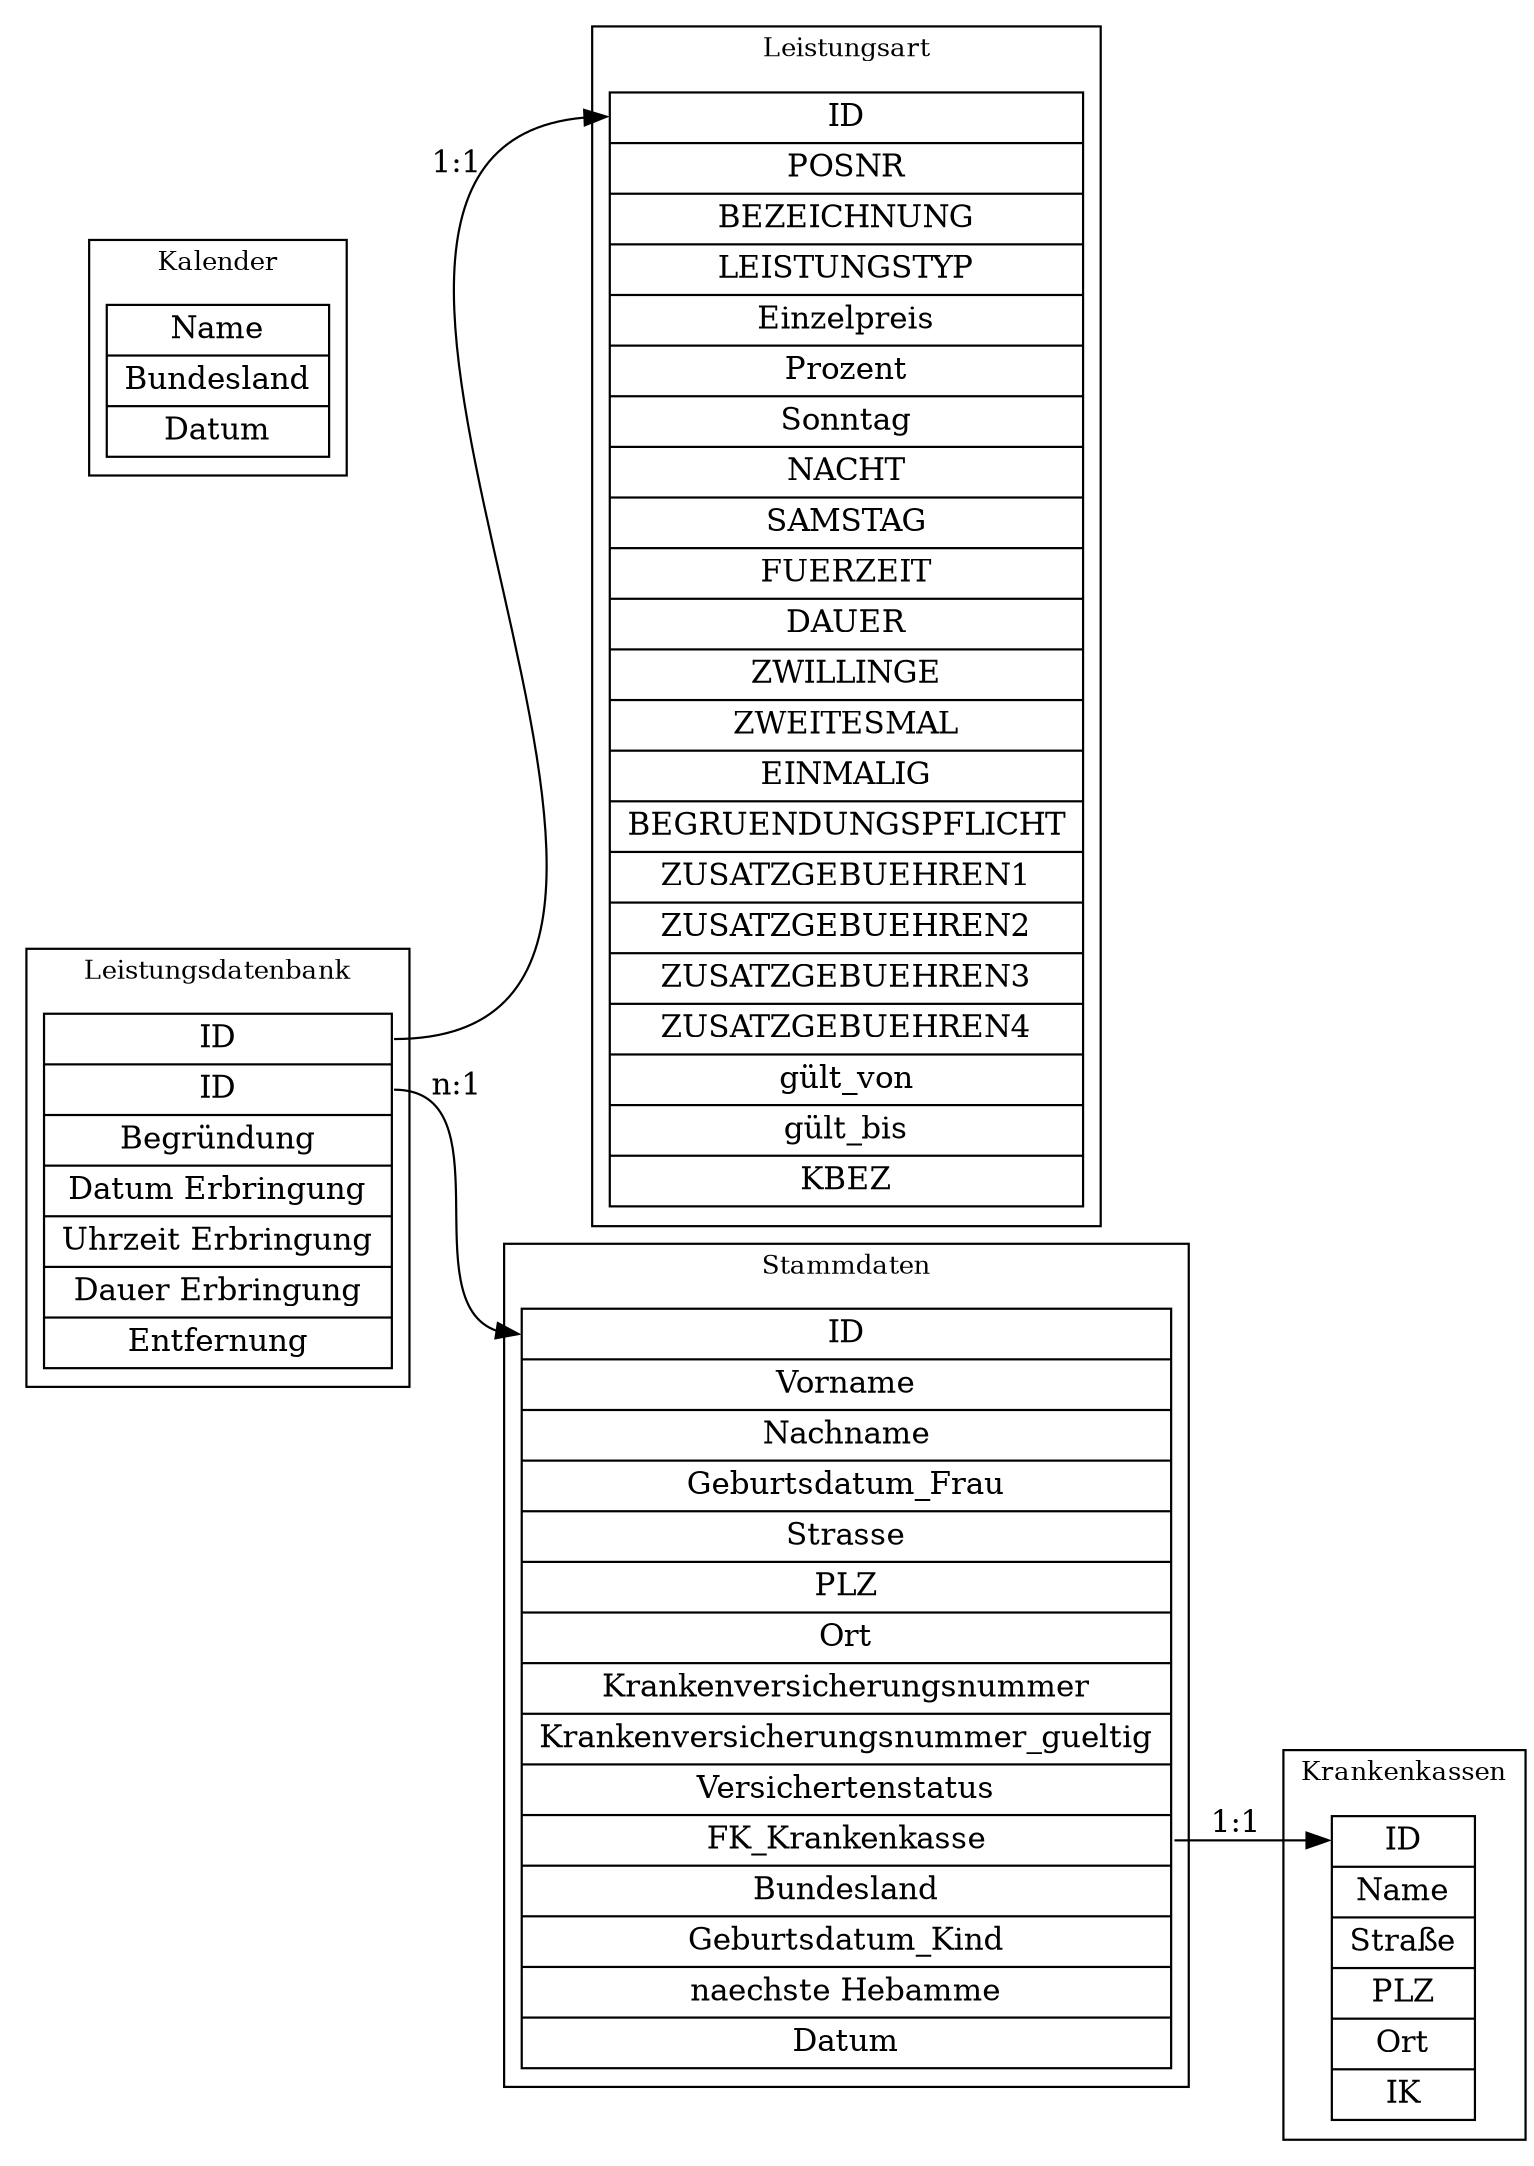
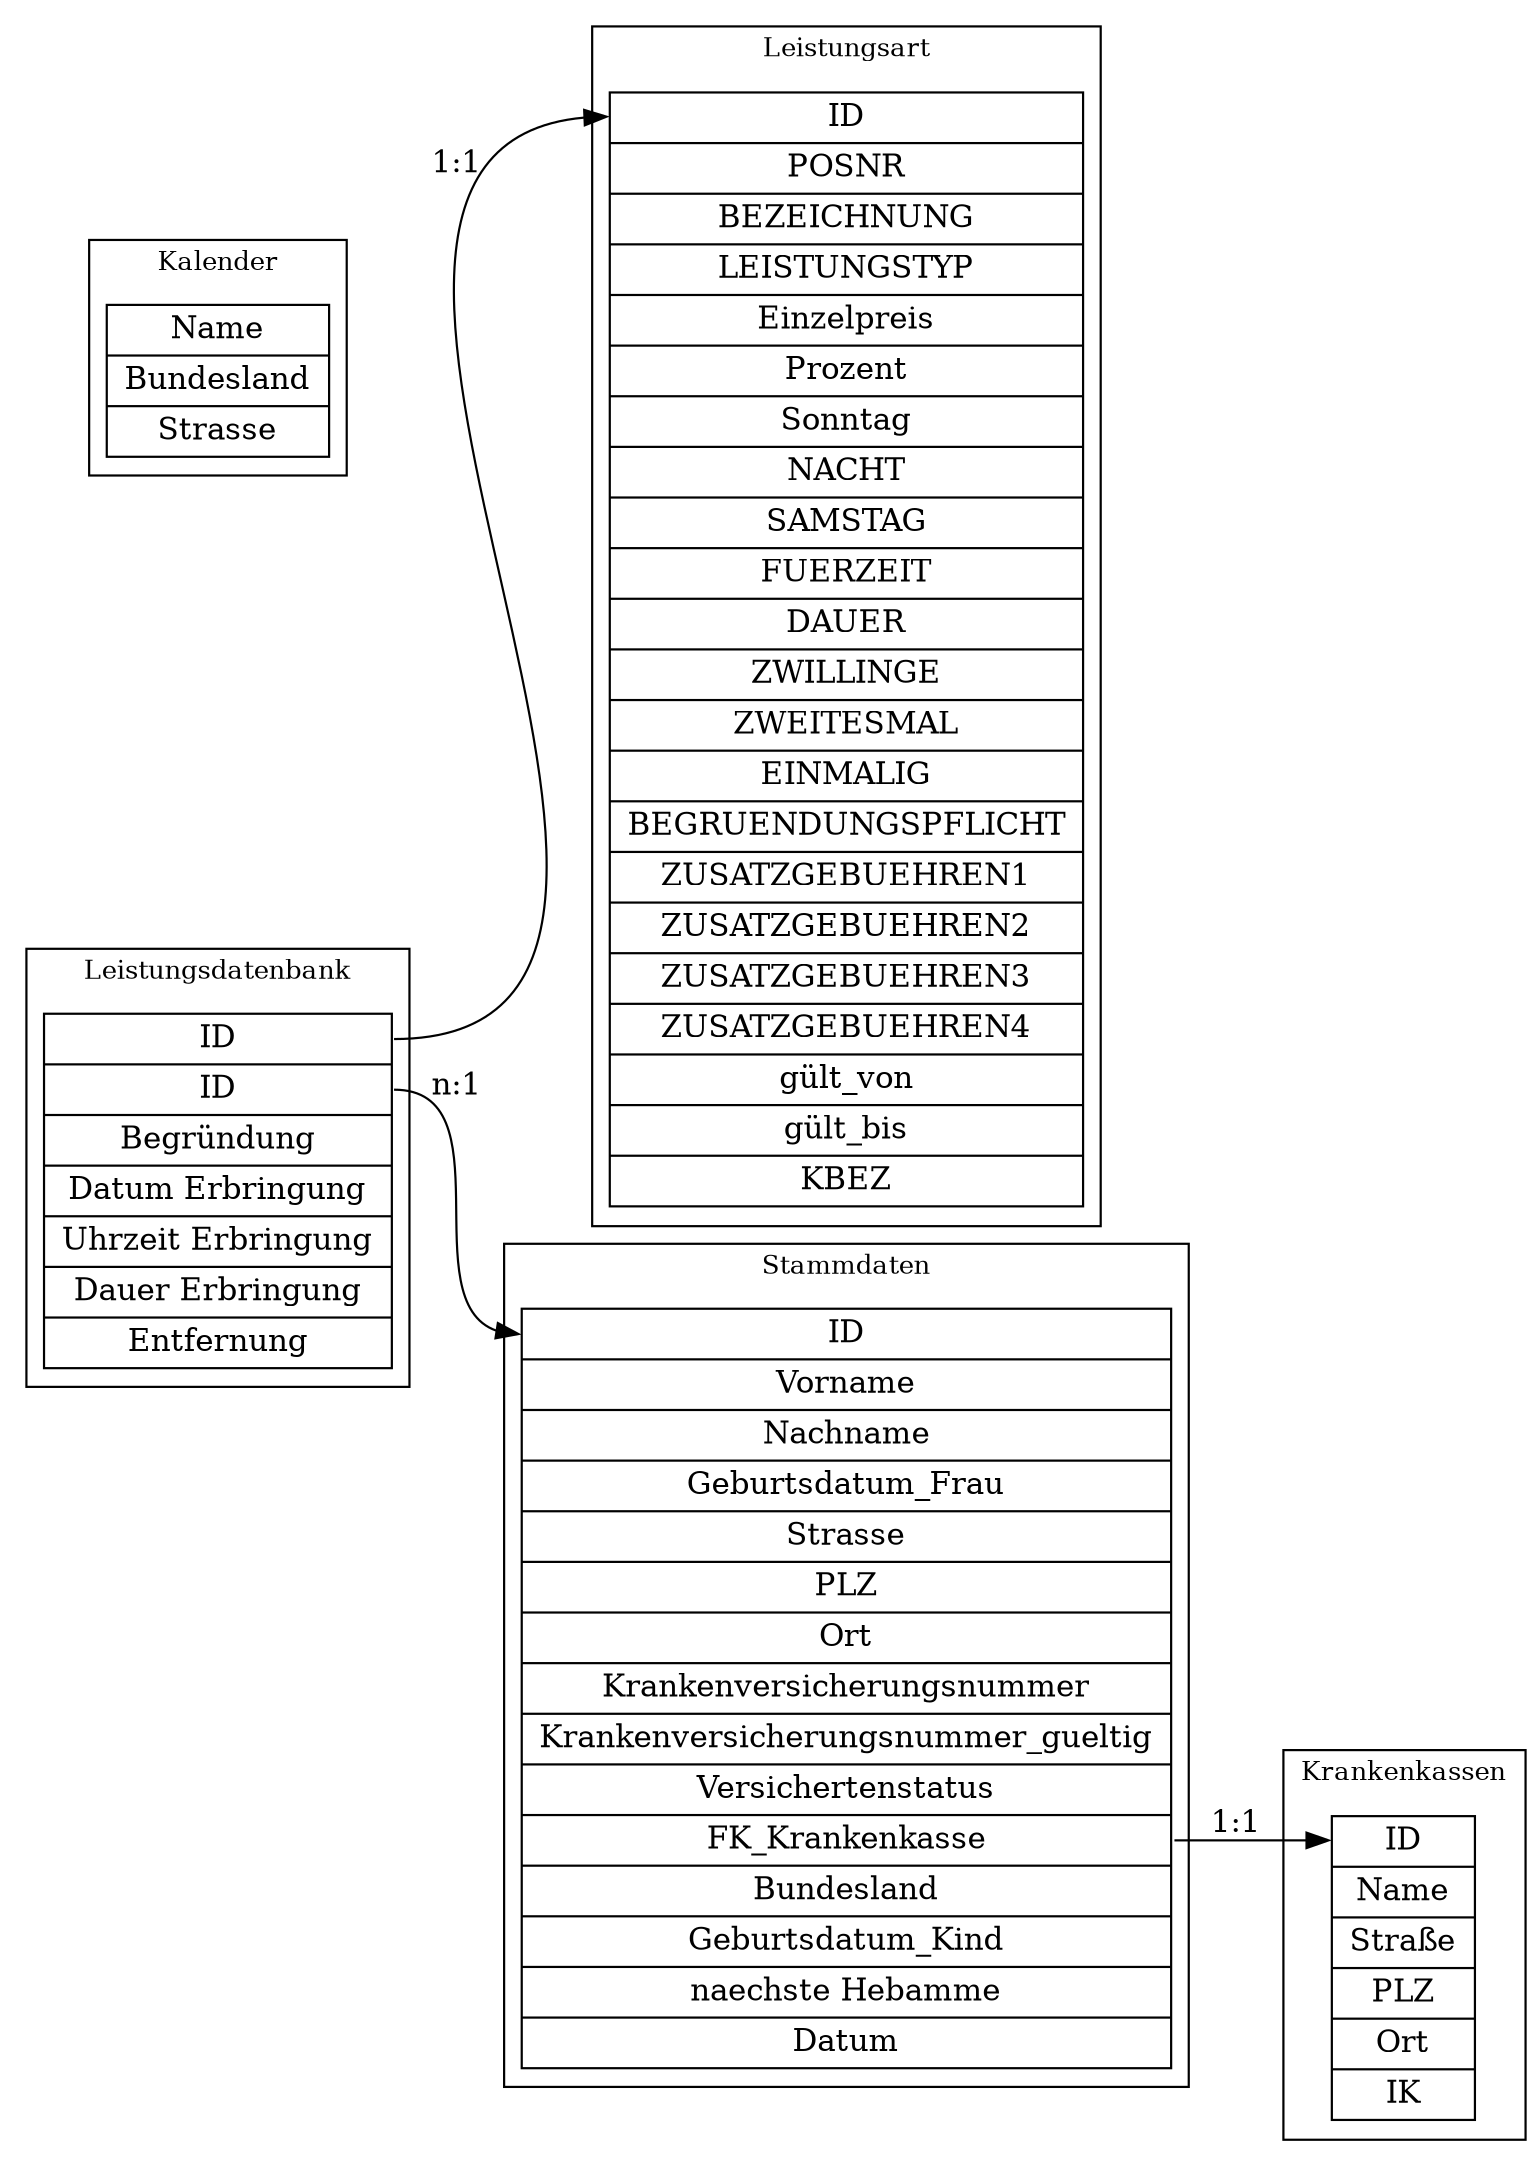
(218, 430) -> (218, 430)
